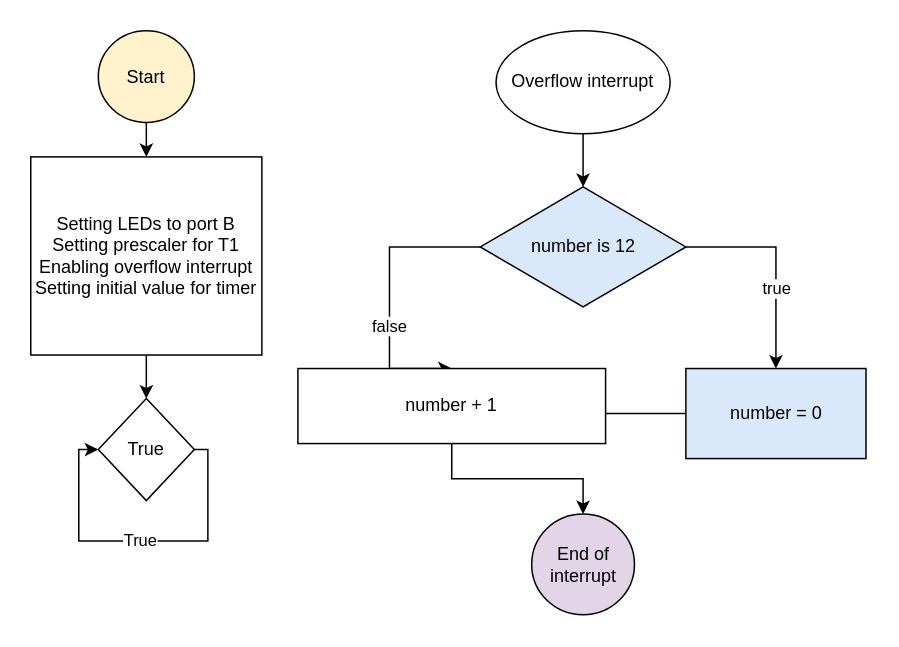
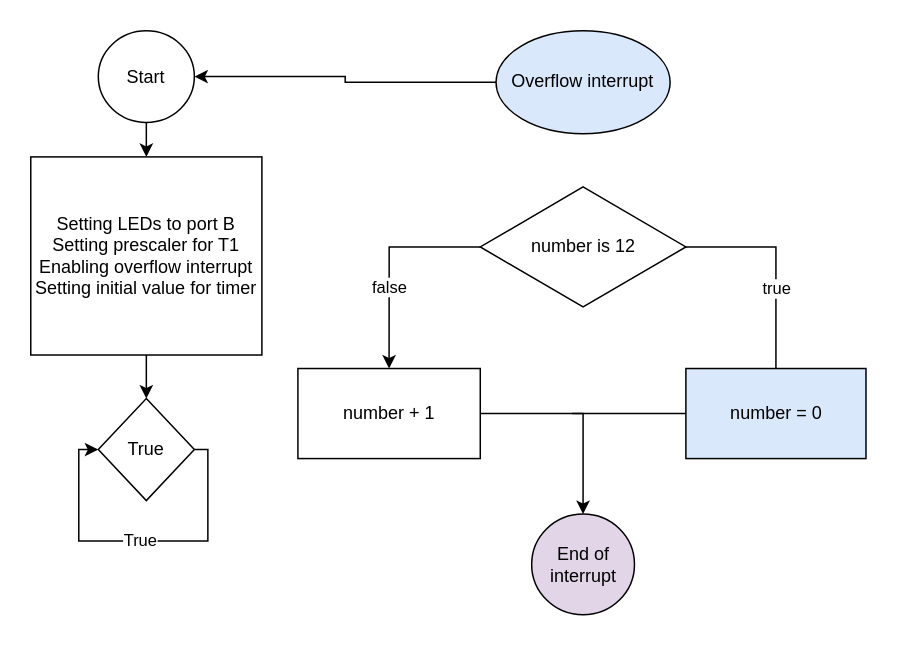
(146, 77) -> (146, 77)
(583, 82) -> (583, 82)
(583, 162) -> (347, 82)
(583, 247) -> (583, 247)
(776, 357) -> (776, 361)
(452, 406) -> (389, 413)
